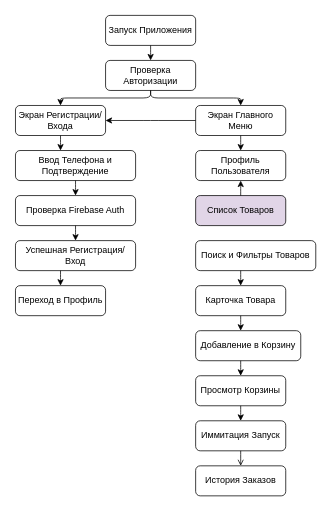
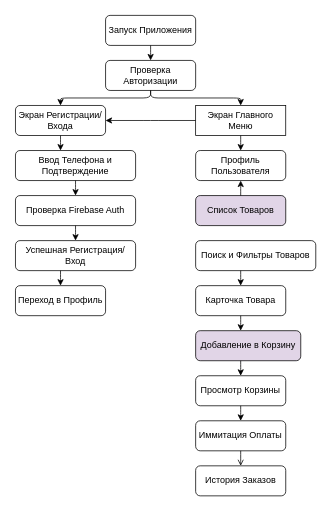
(240, 120) -> (240, 120)
(248, 345) -> (248, 345)
(240, 435) -> (240, 435)
